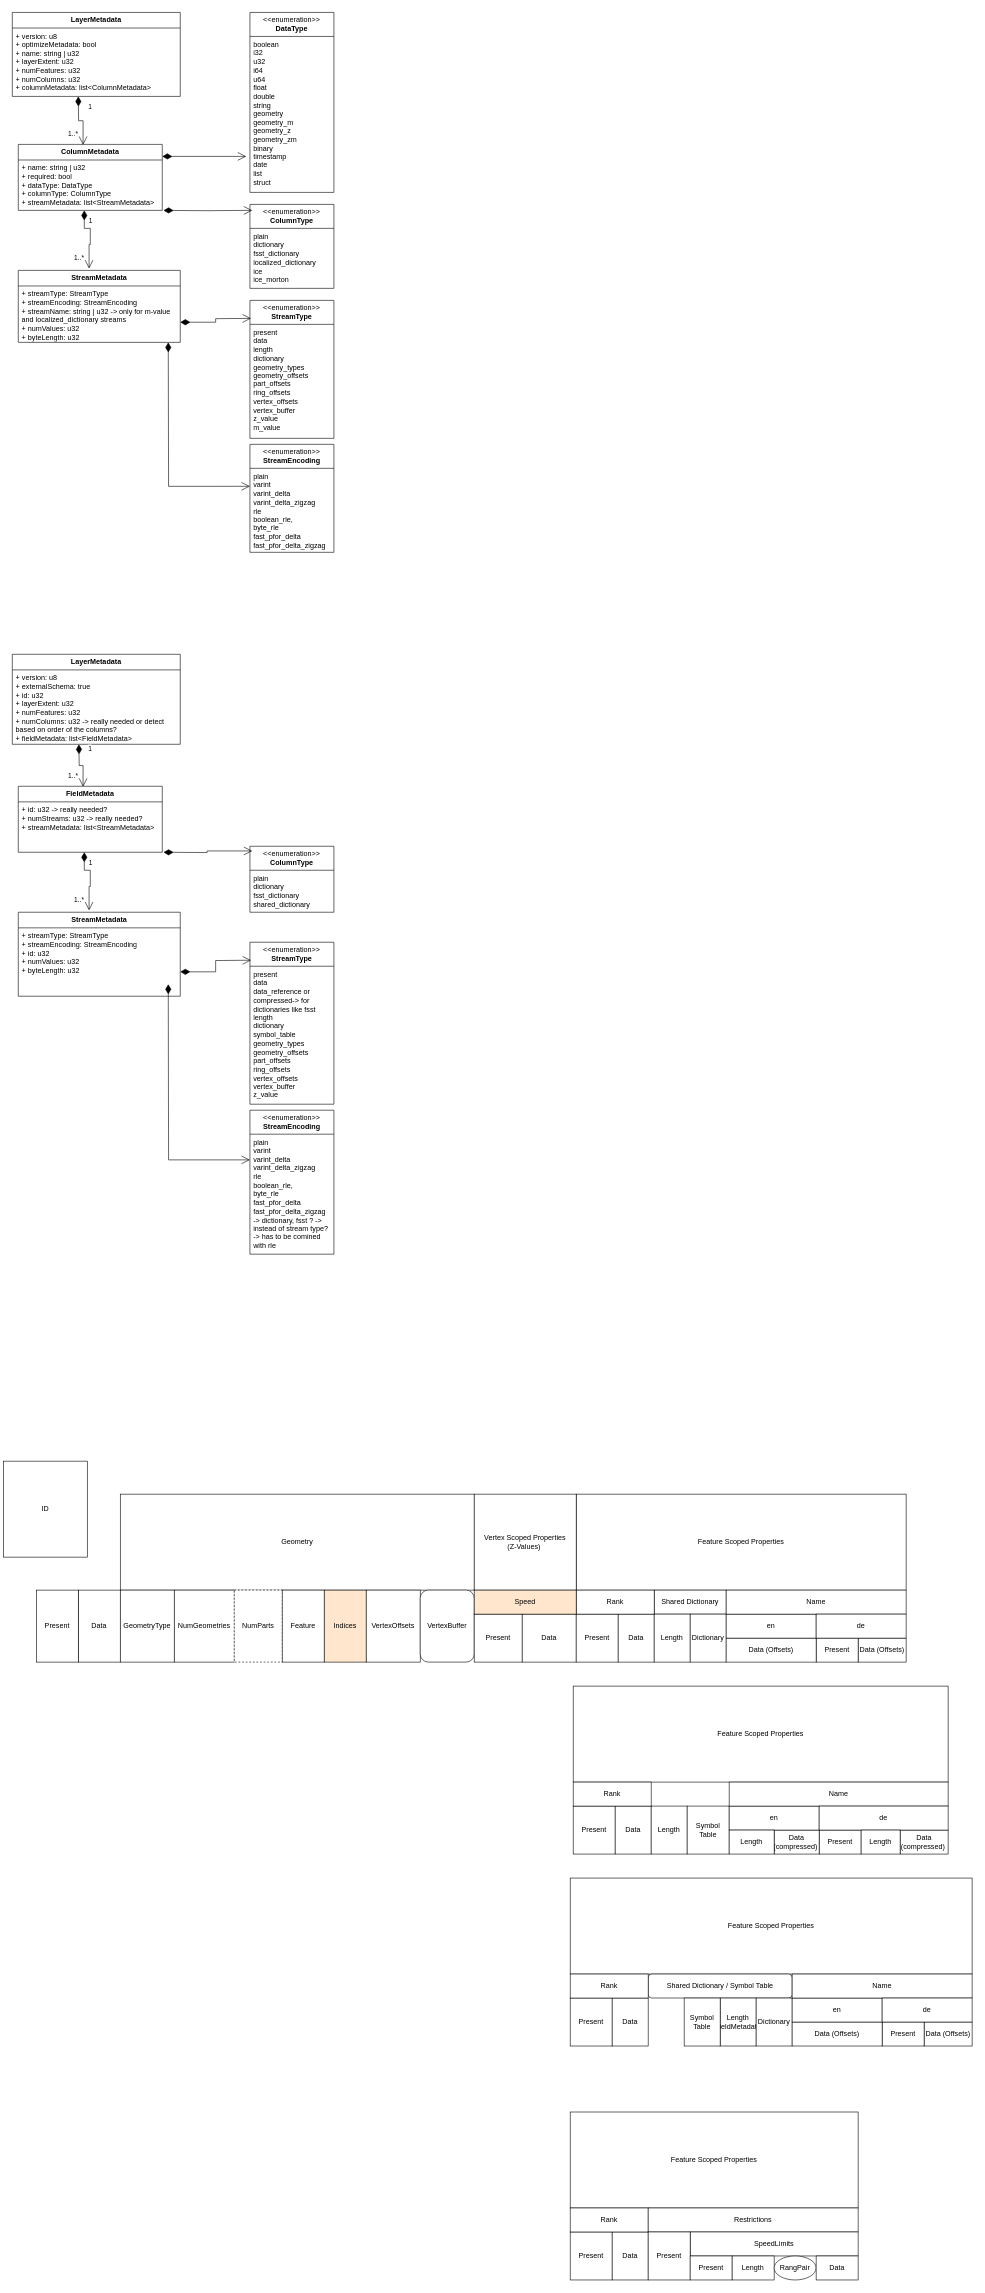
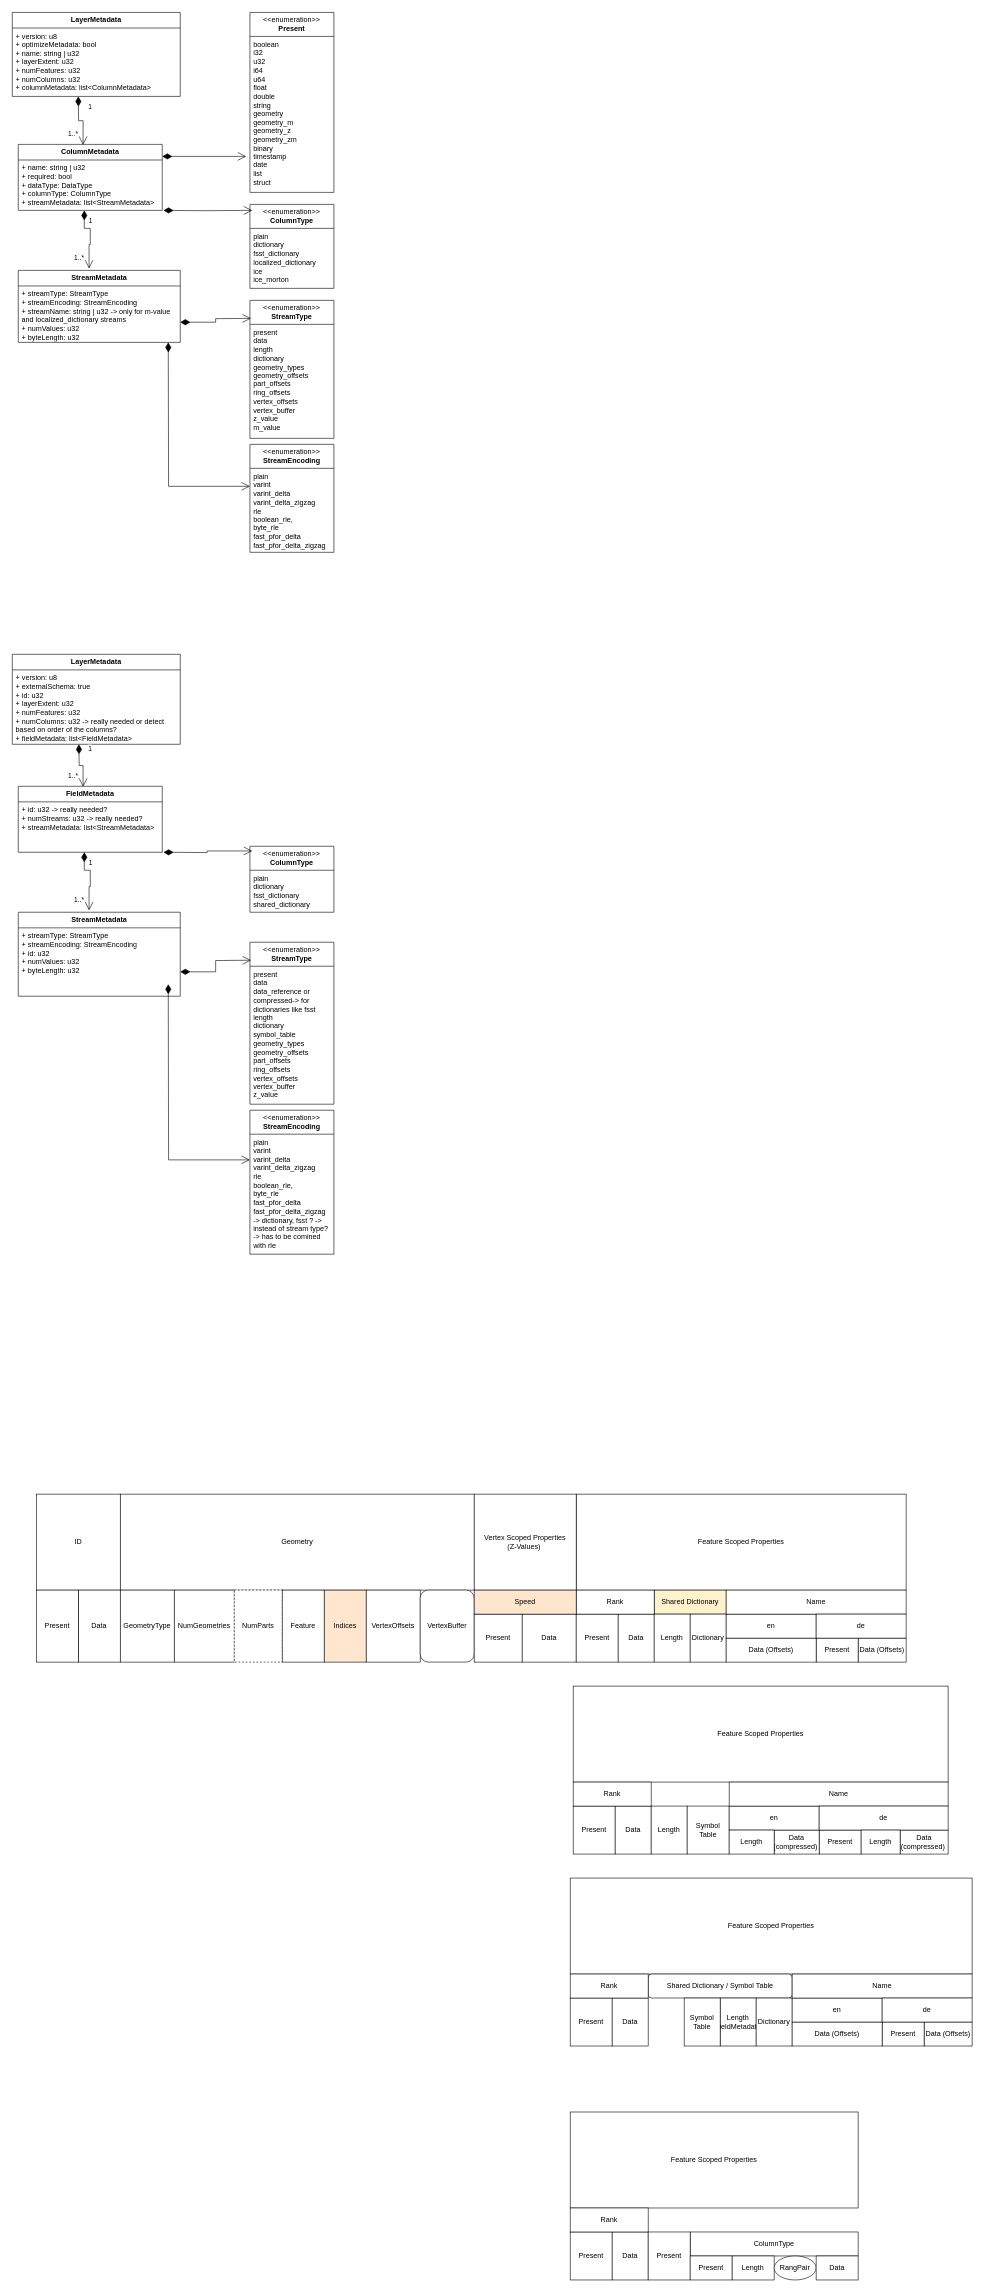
(292, 24) -> (292, 24)
(45, 1509) -> (78, 1542)
(690, 1602) -> (690, 1602)
(753, 2220) -> none
(774, 2244) -> (774, 2244)
